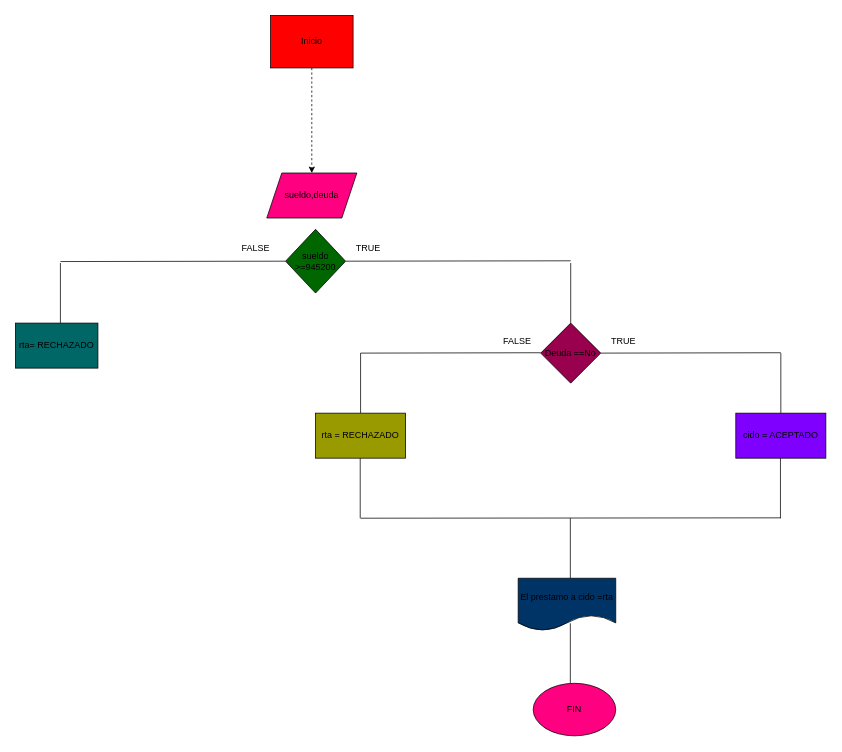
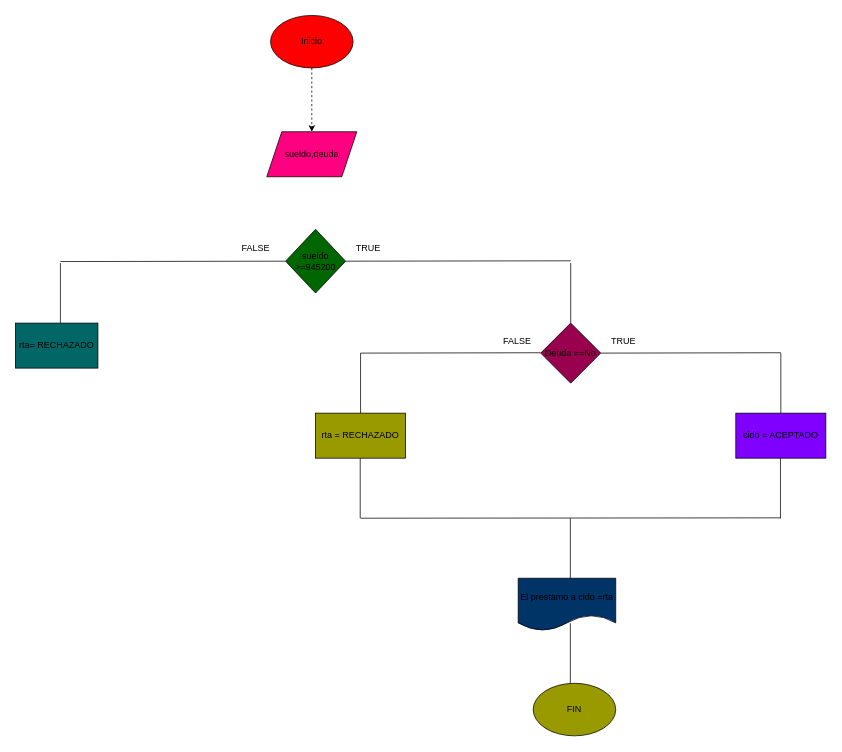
(312, 42) -> (312, 42)
(312, 195) -> (312, 154)
(574, 709) -> (574, 709)
